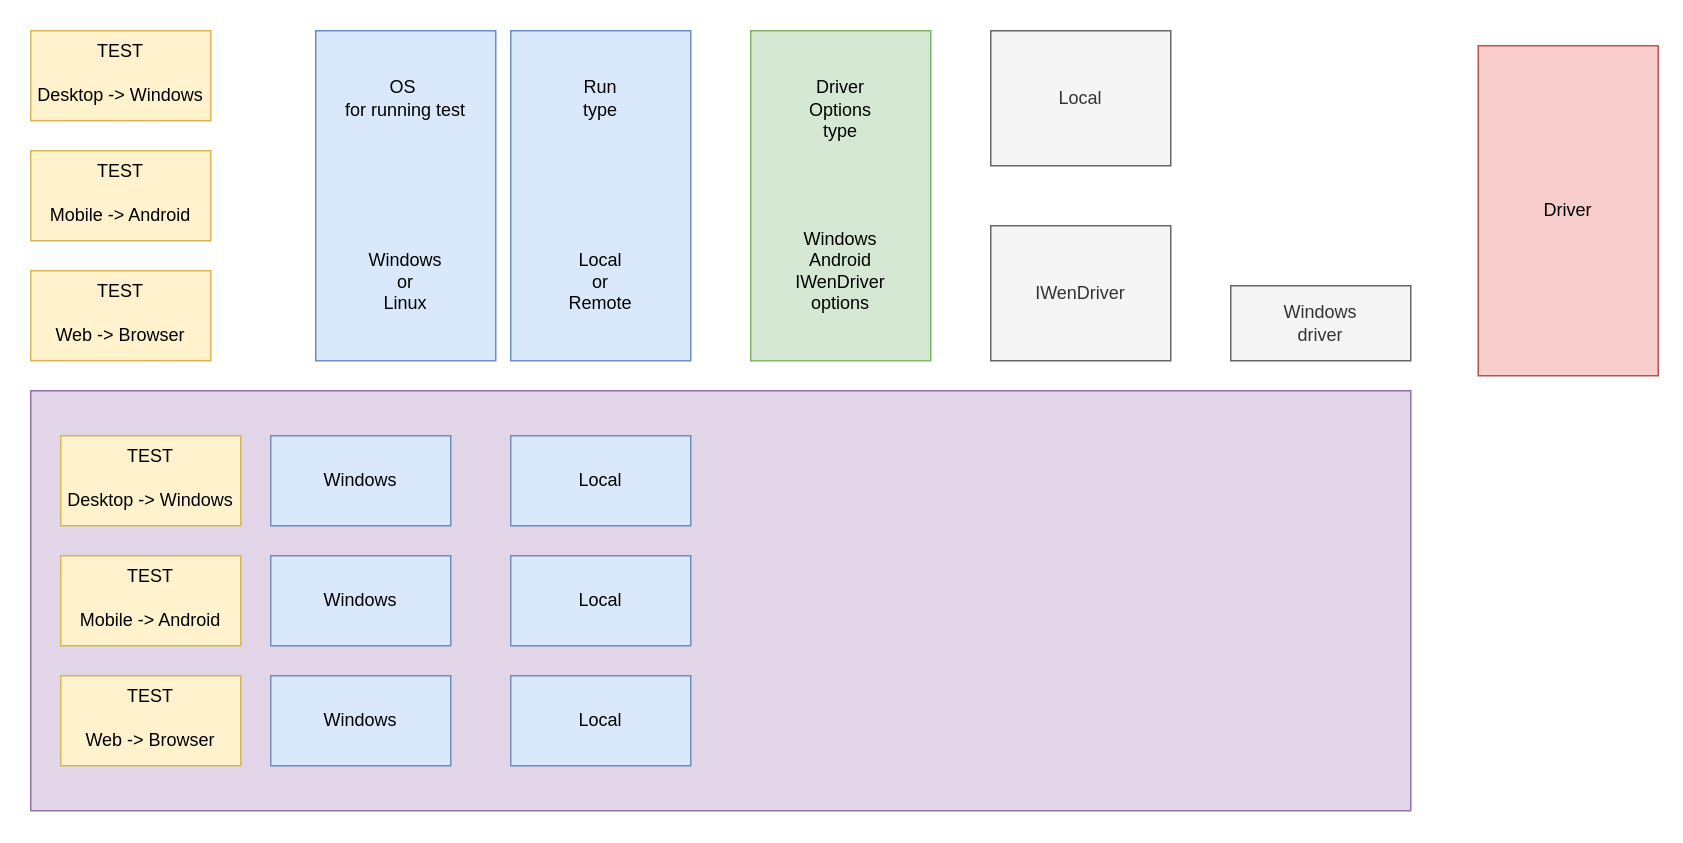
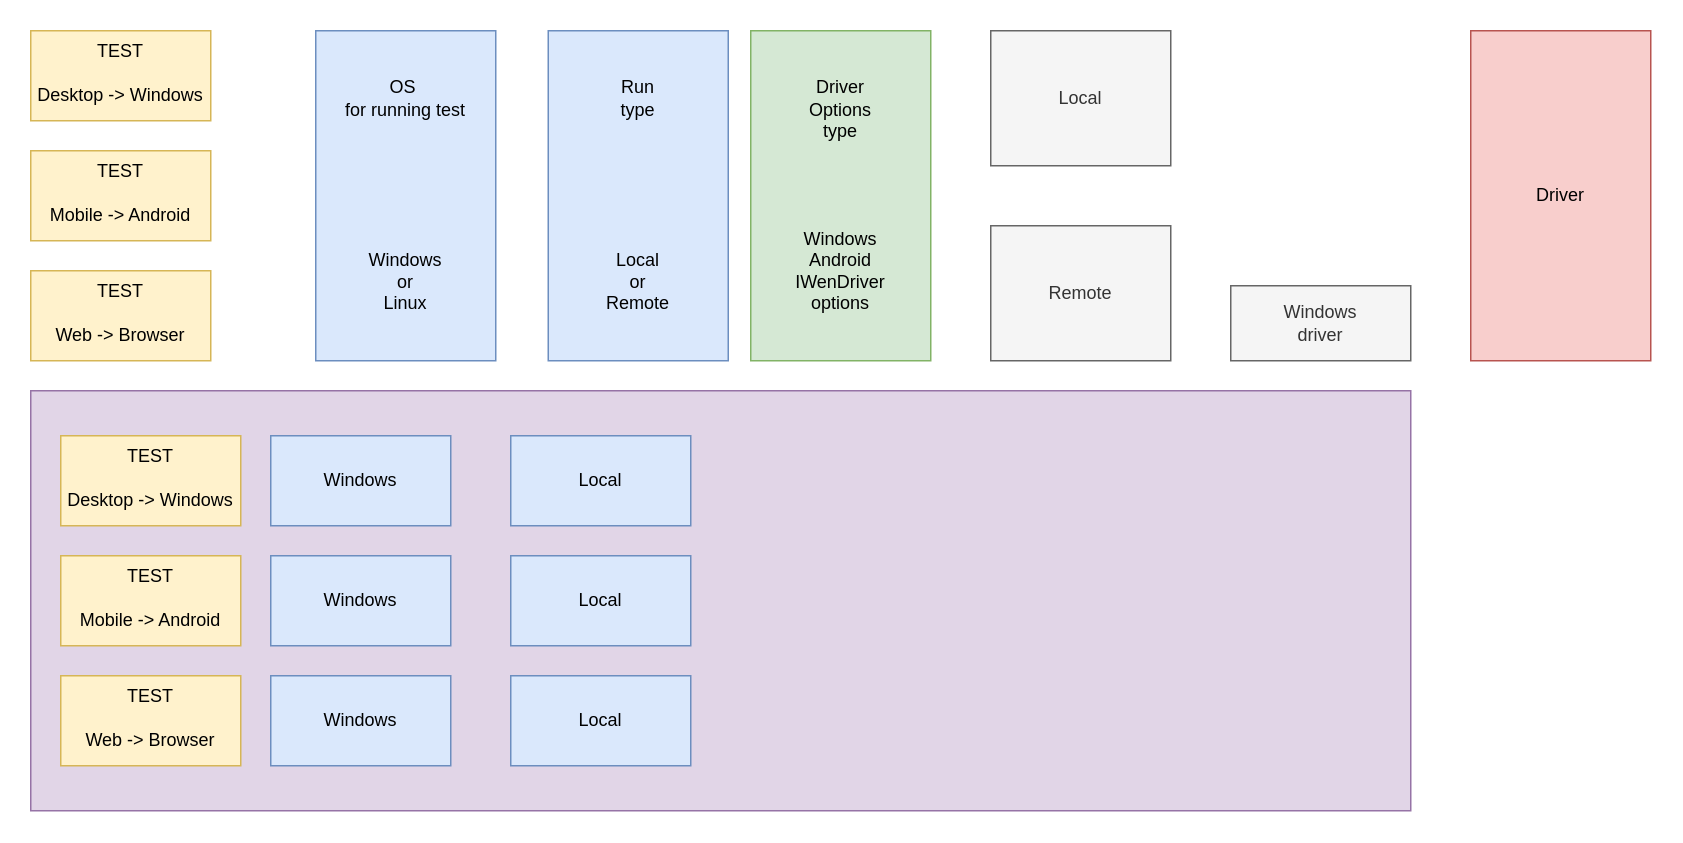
(601, 196) -> (638, 196)
(1568, 211) -> (1561, 196)
(1081, 293) -> (1081, 293)
